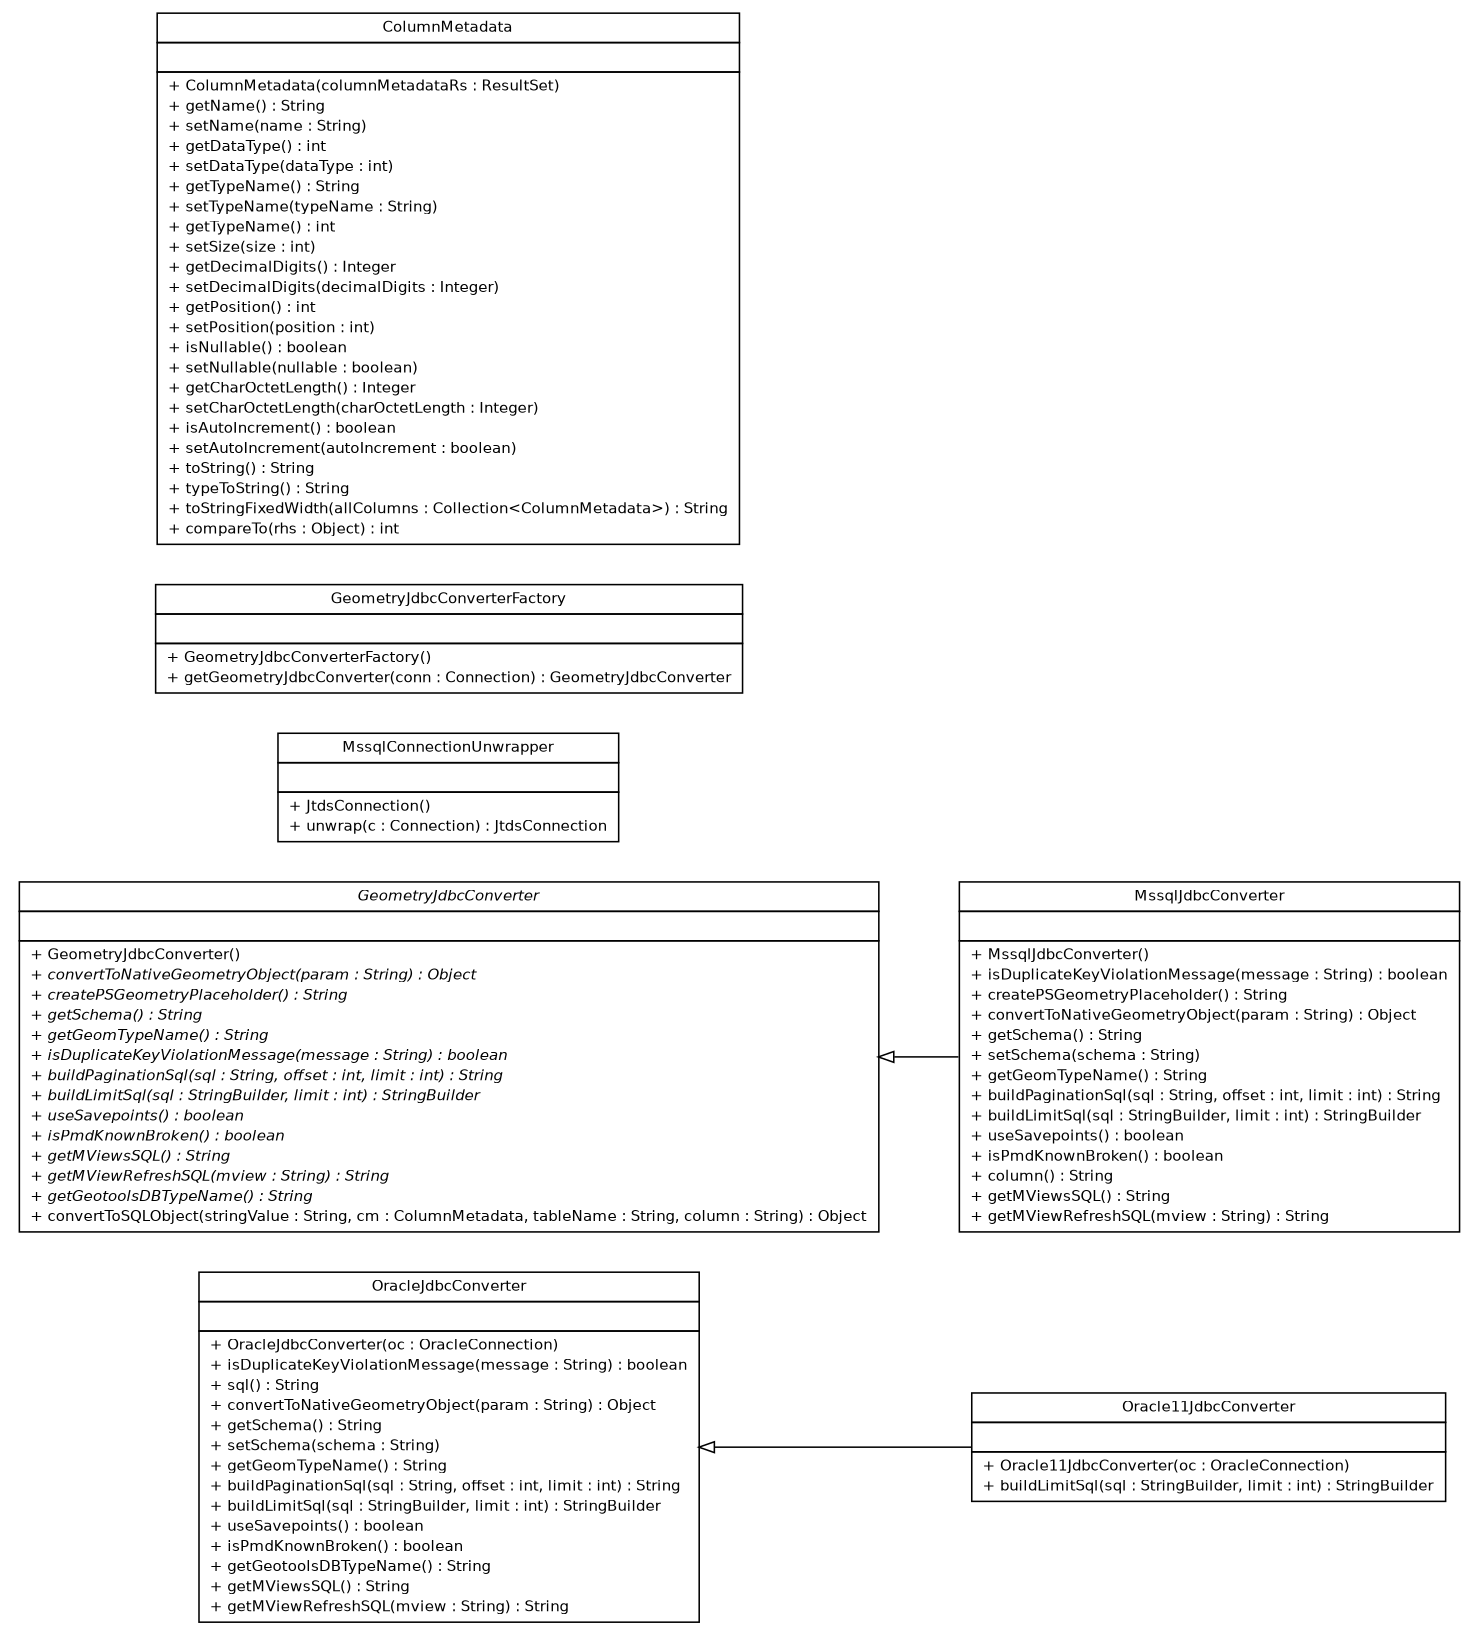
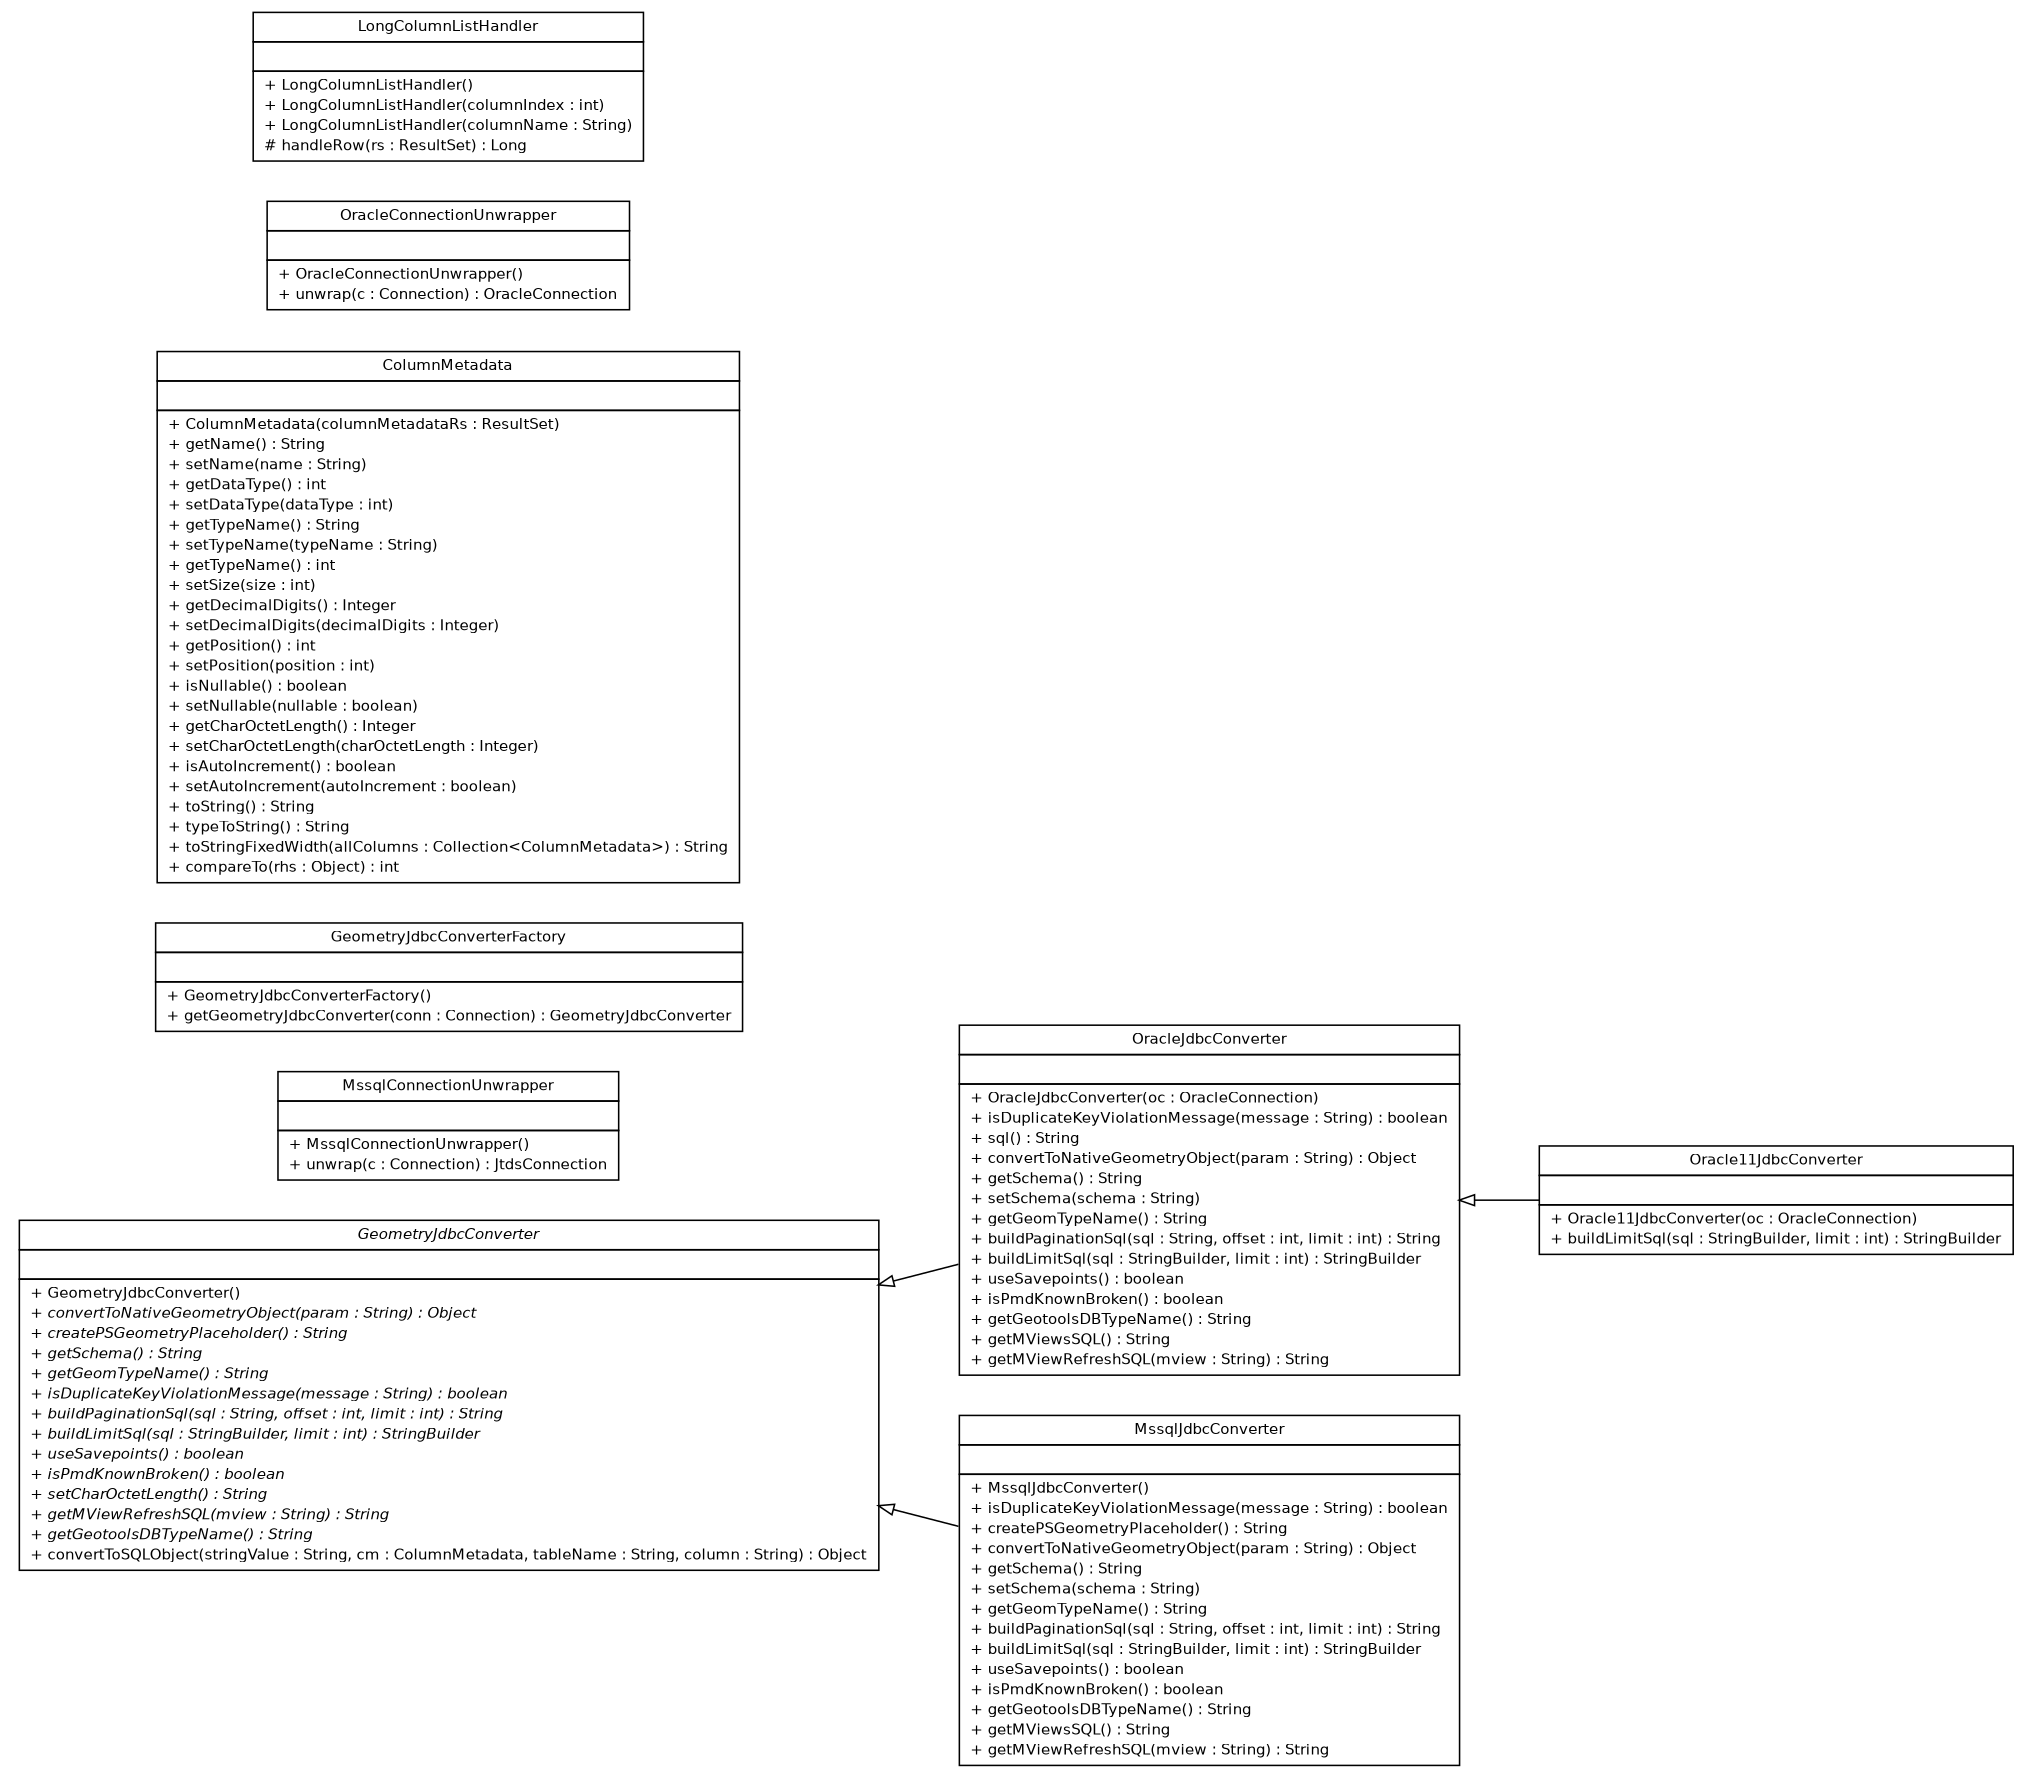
none -> (448, 87)
none -> (448, 256)
(360, 806) -> (410, 1144)
(131, 1156) -> (149, 1494)
(1042, 1176) -> (1111, 1710)
none -> (926, 1273)
